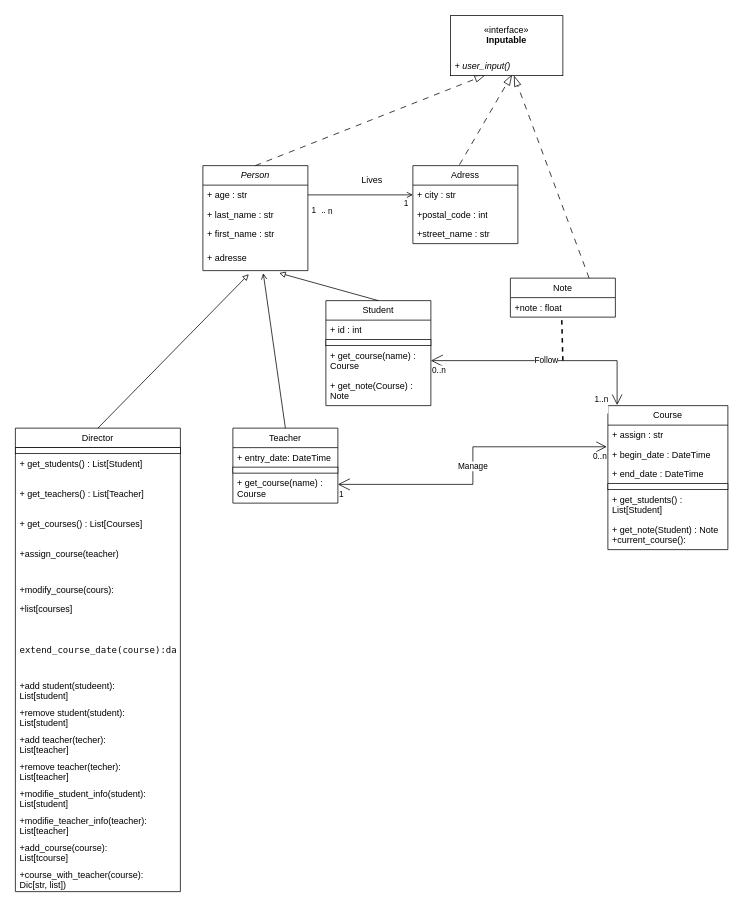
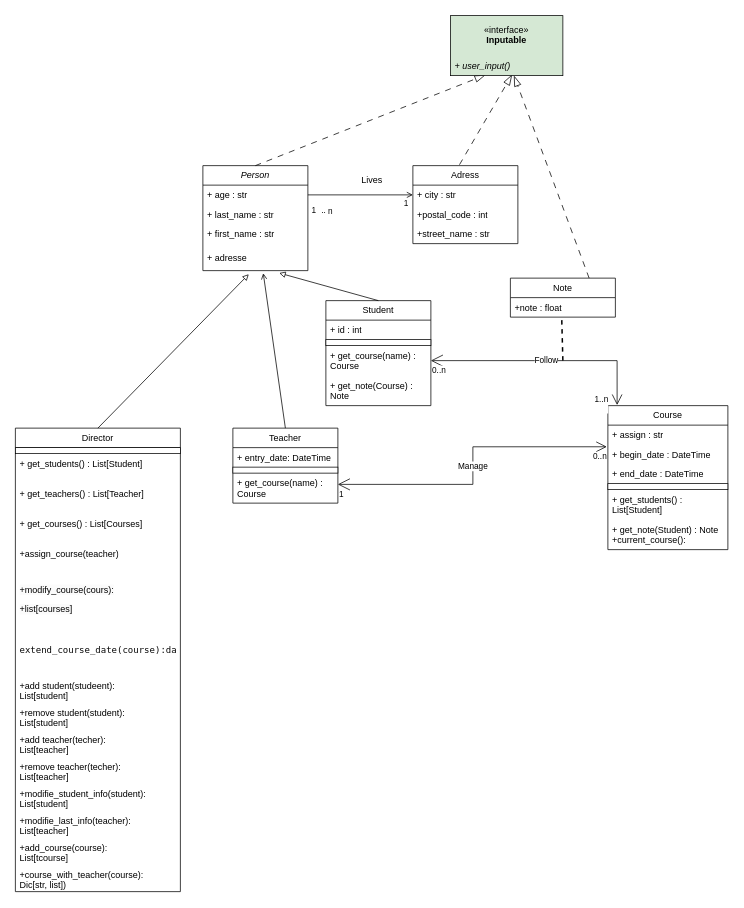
(507, 45) -> (507, 45)
(93, 826) -> (85, 826)
